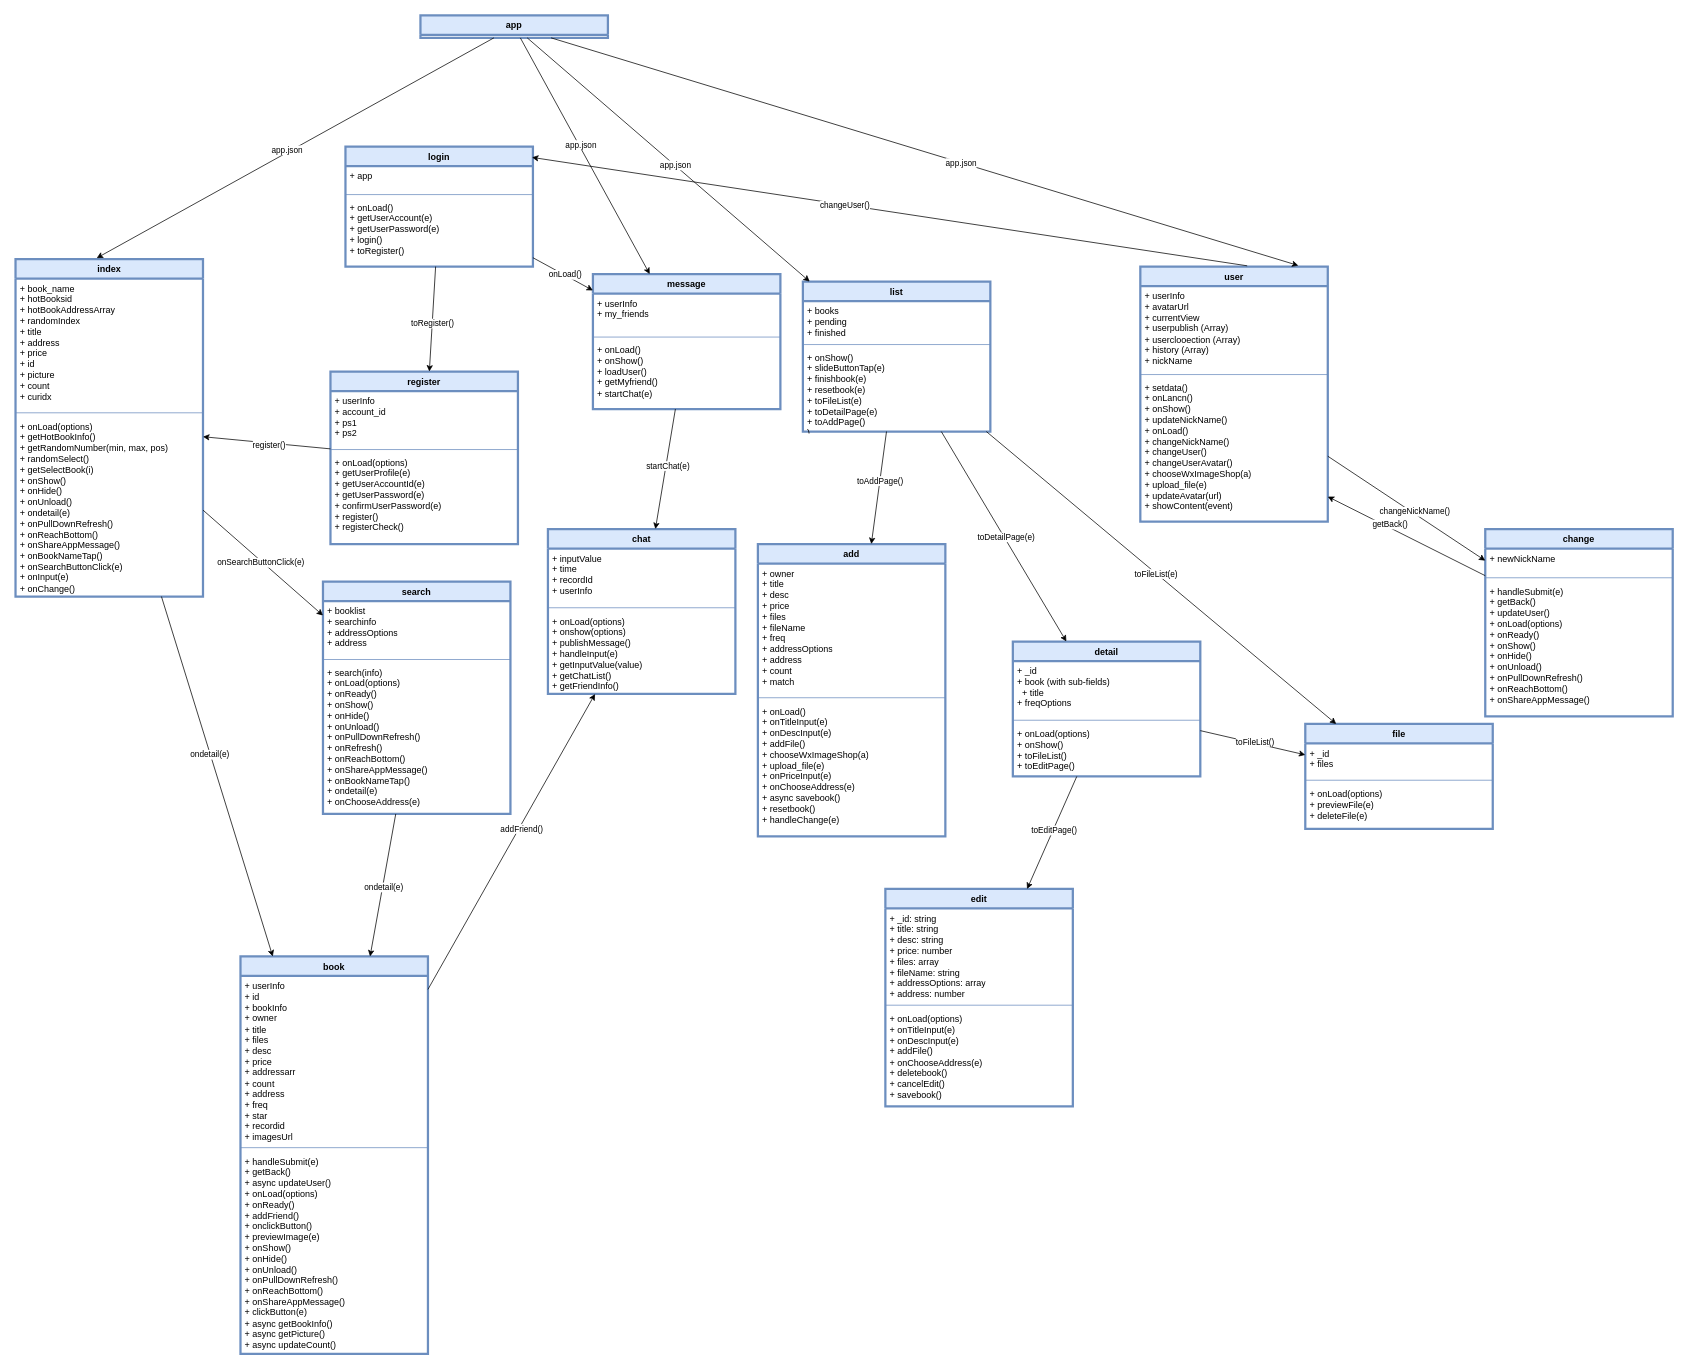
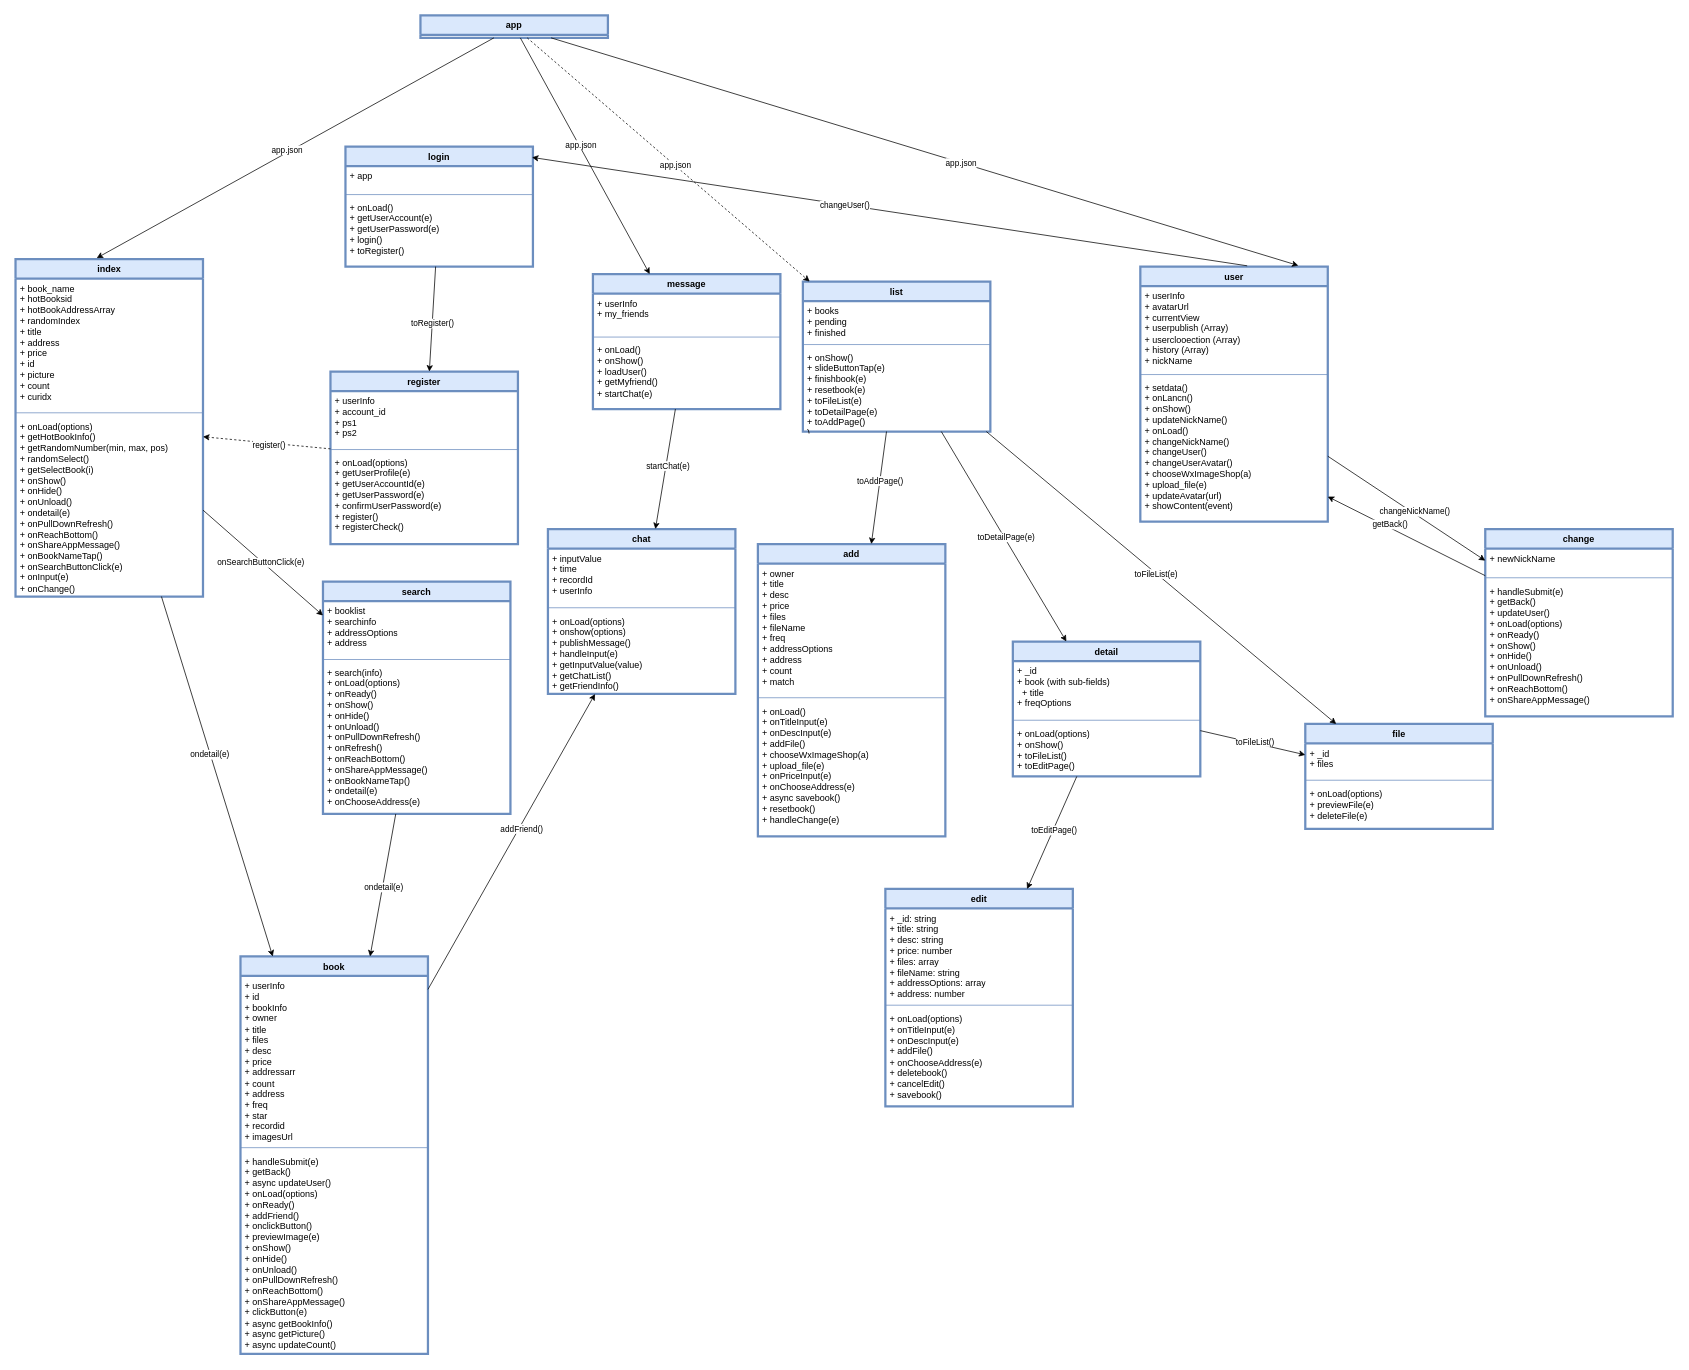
(598, 99) -> (598, 99)
(561, 273) -> none
(231, 439) -> (231, 439)
